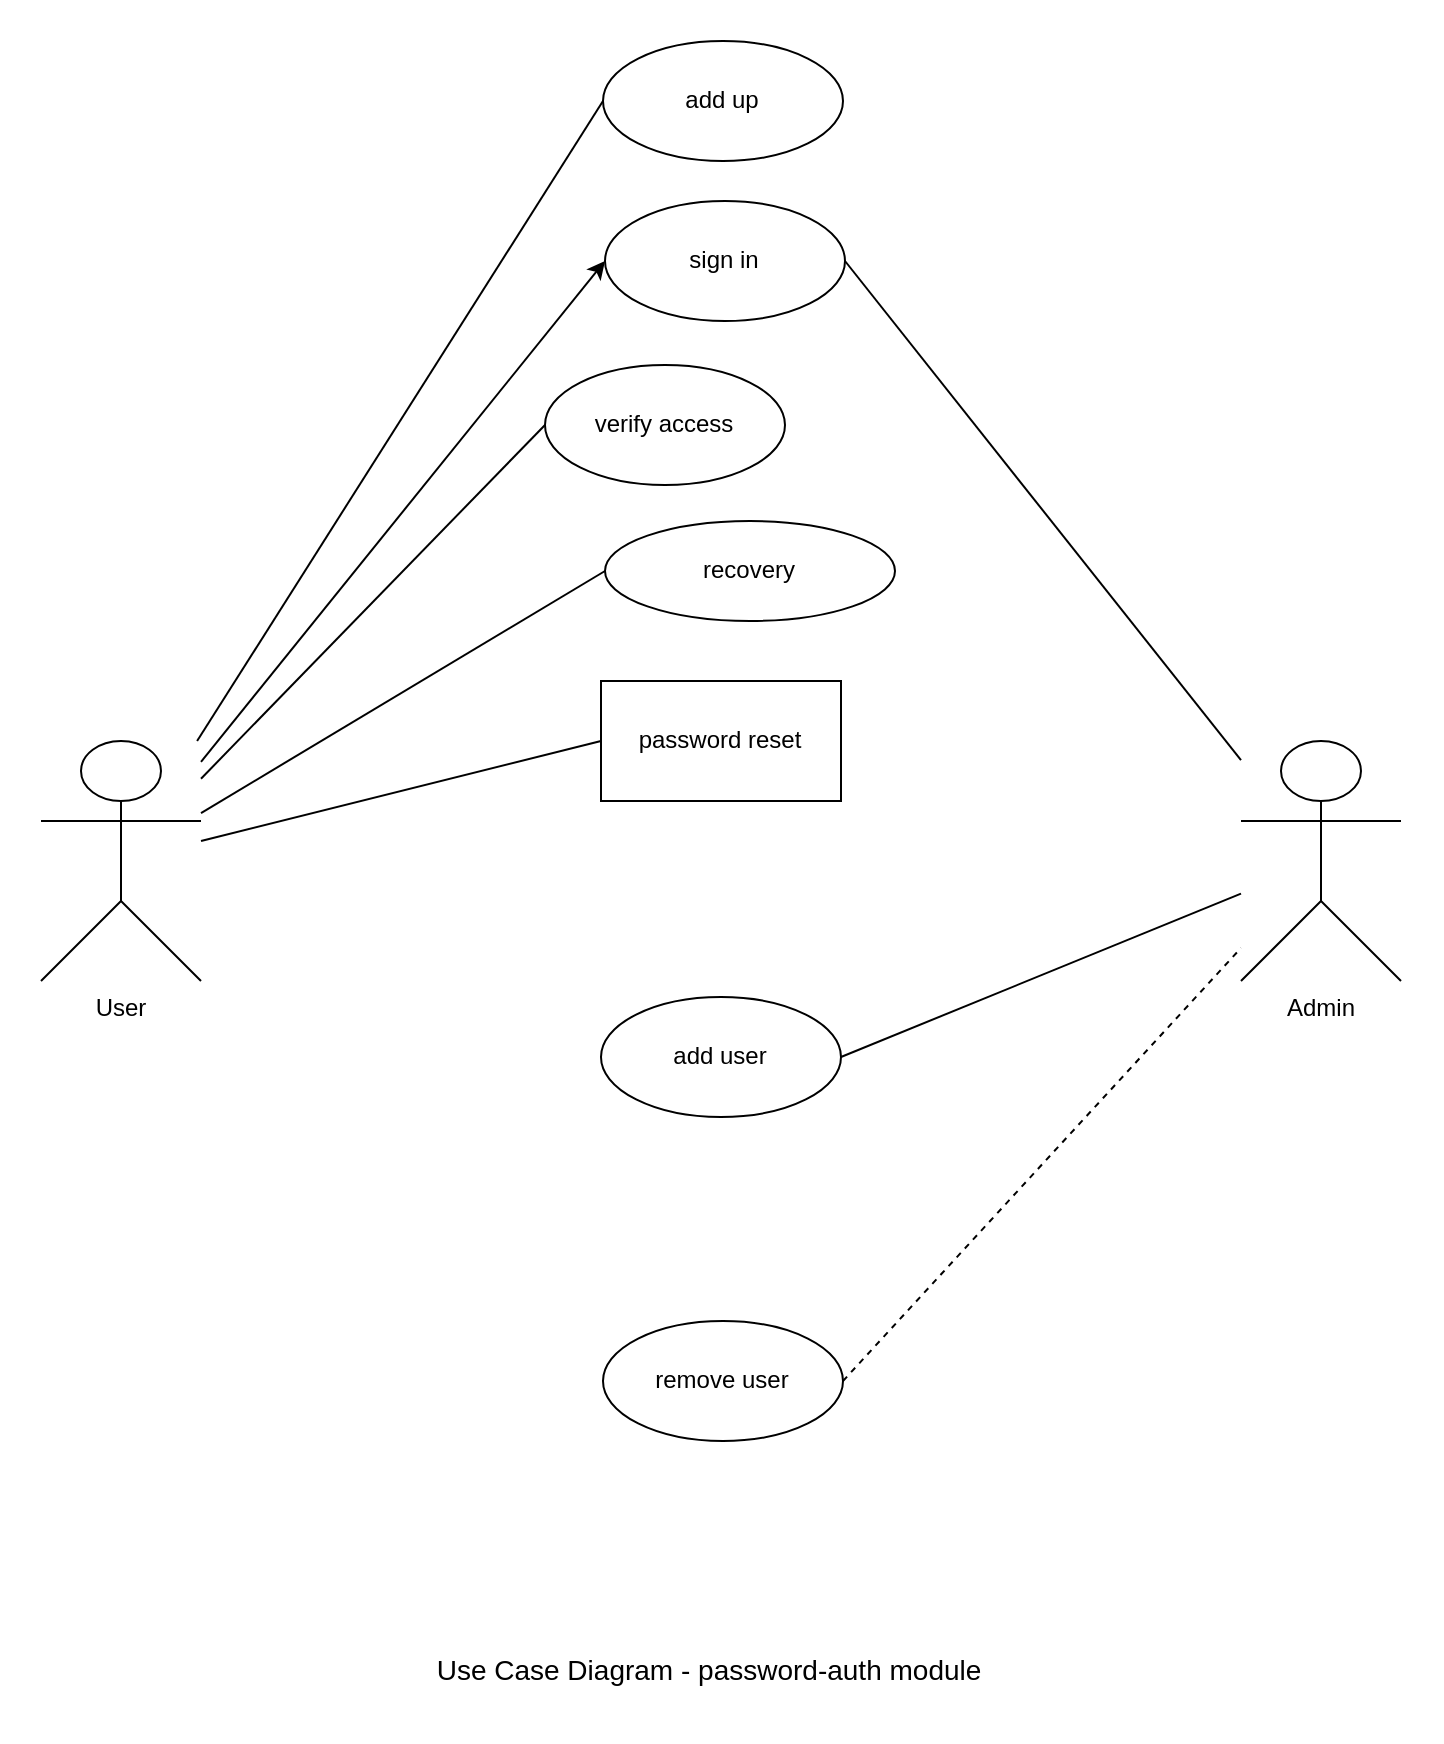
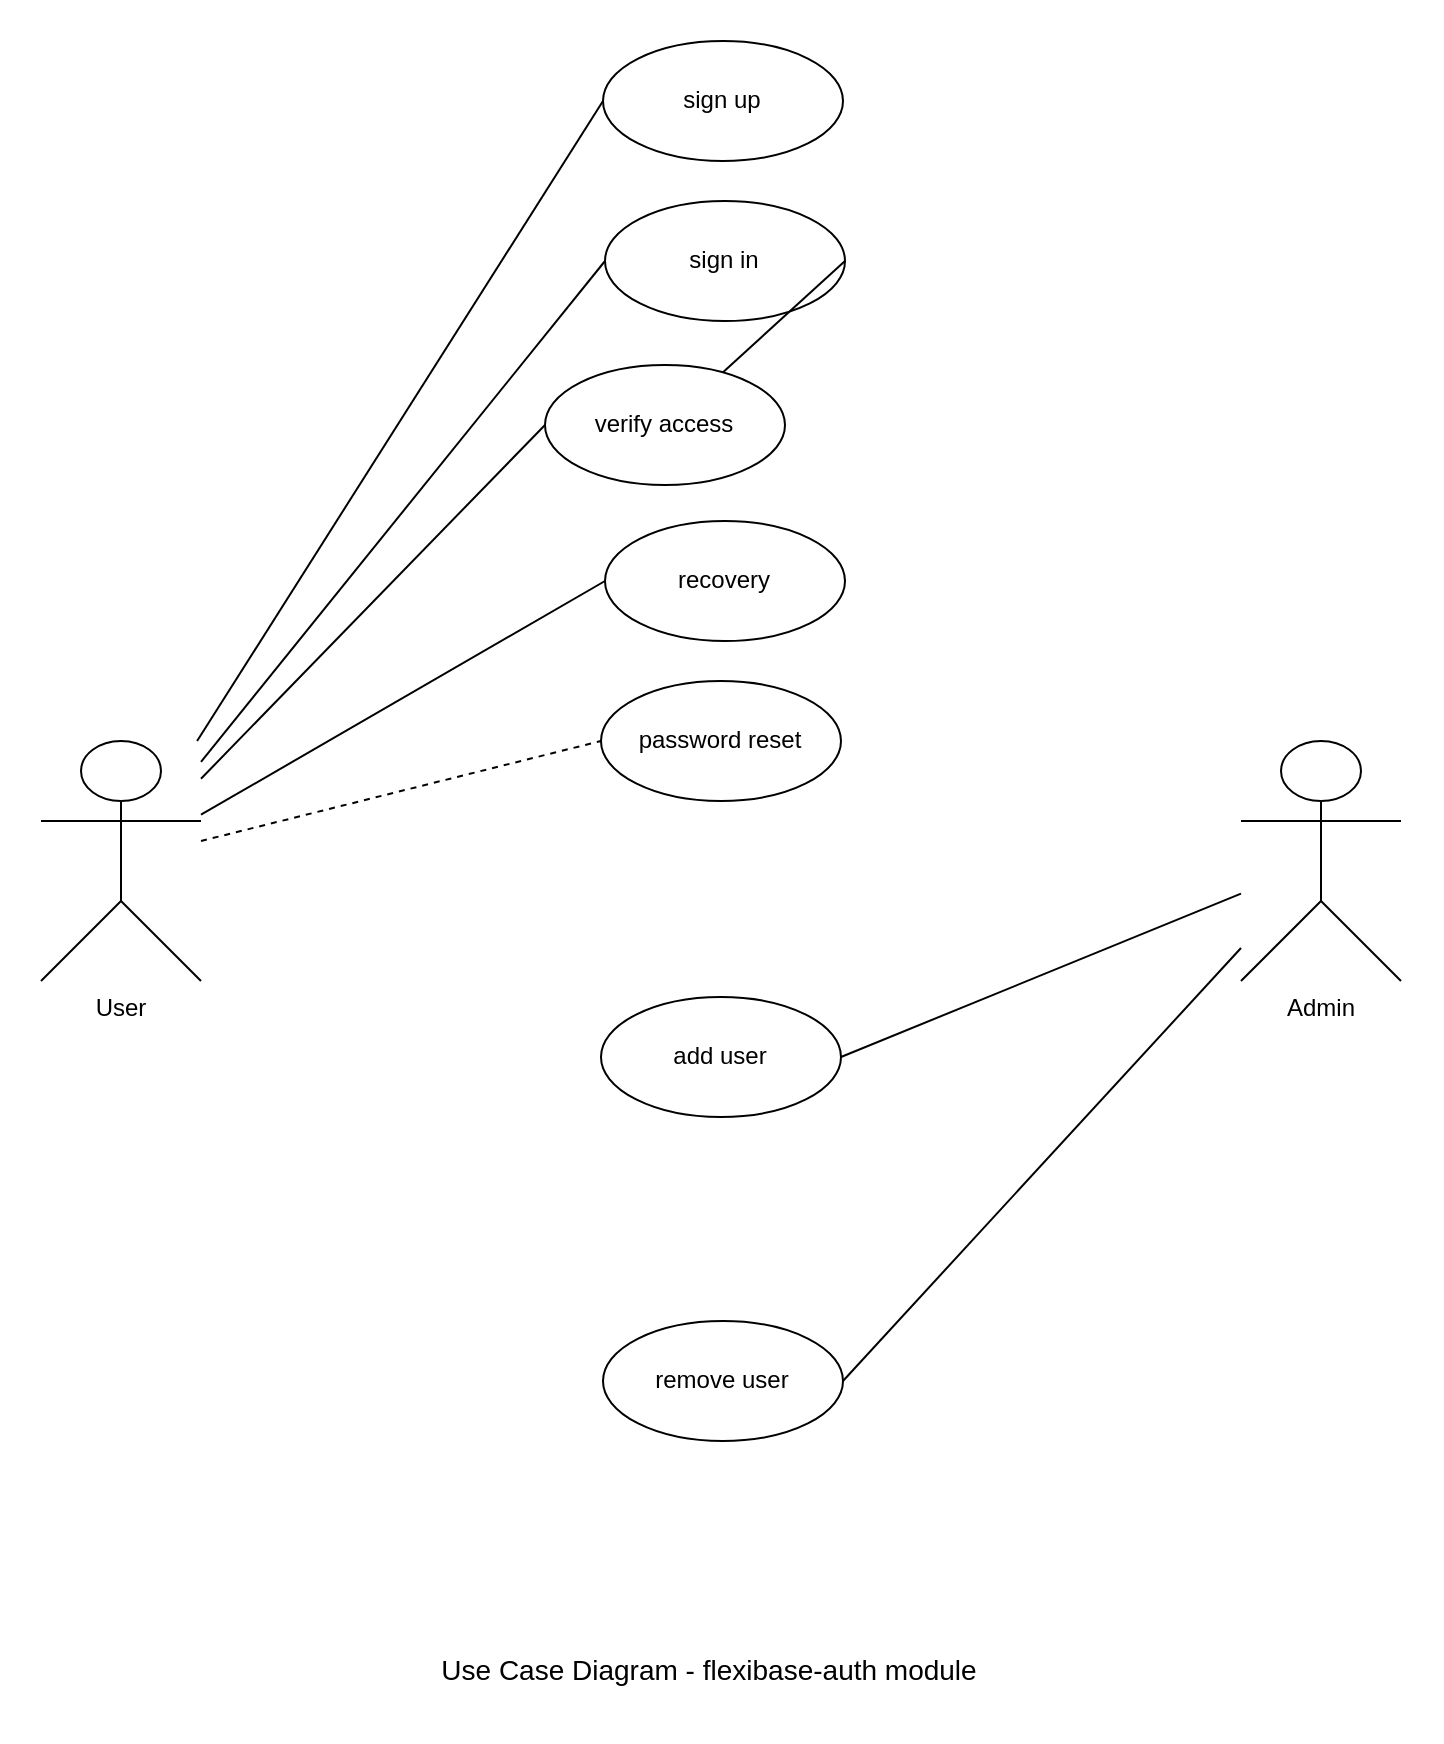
(723, 101) -> (723, 101)
(596, 272) -> (599, 268)
(1043, 510) -> (784, 316)
(750, 571) -> (725, 581)
(721, 741) -> (721, 741)
(400, 791) -> (400, 791)
(1043, 1163) -> (1043, 1163)
(710, 1671) -> (710, 1671)
